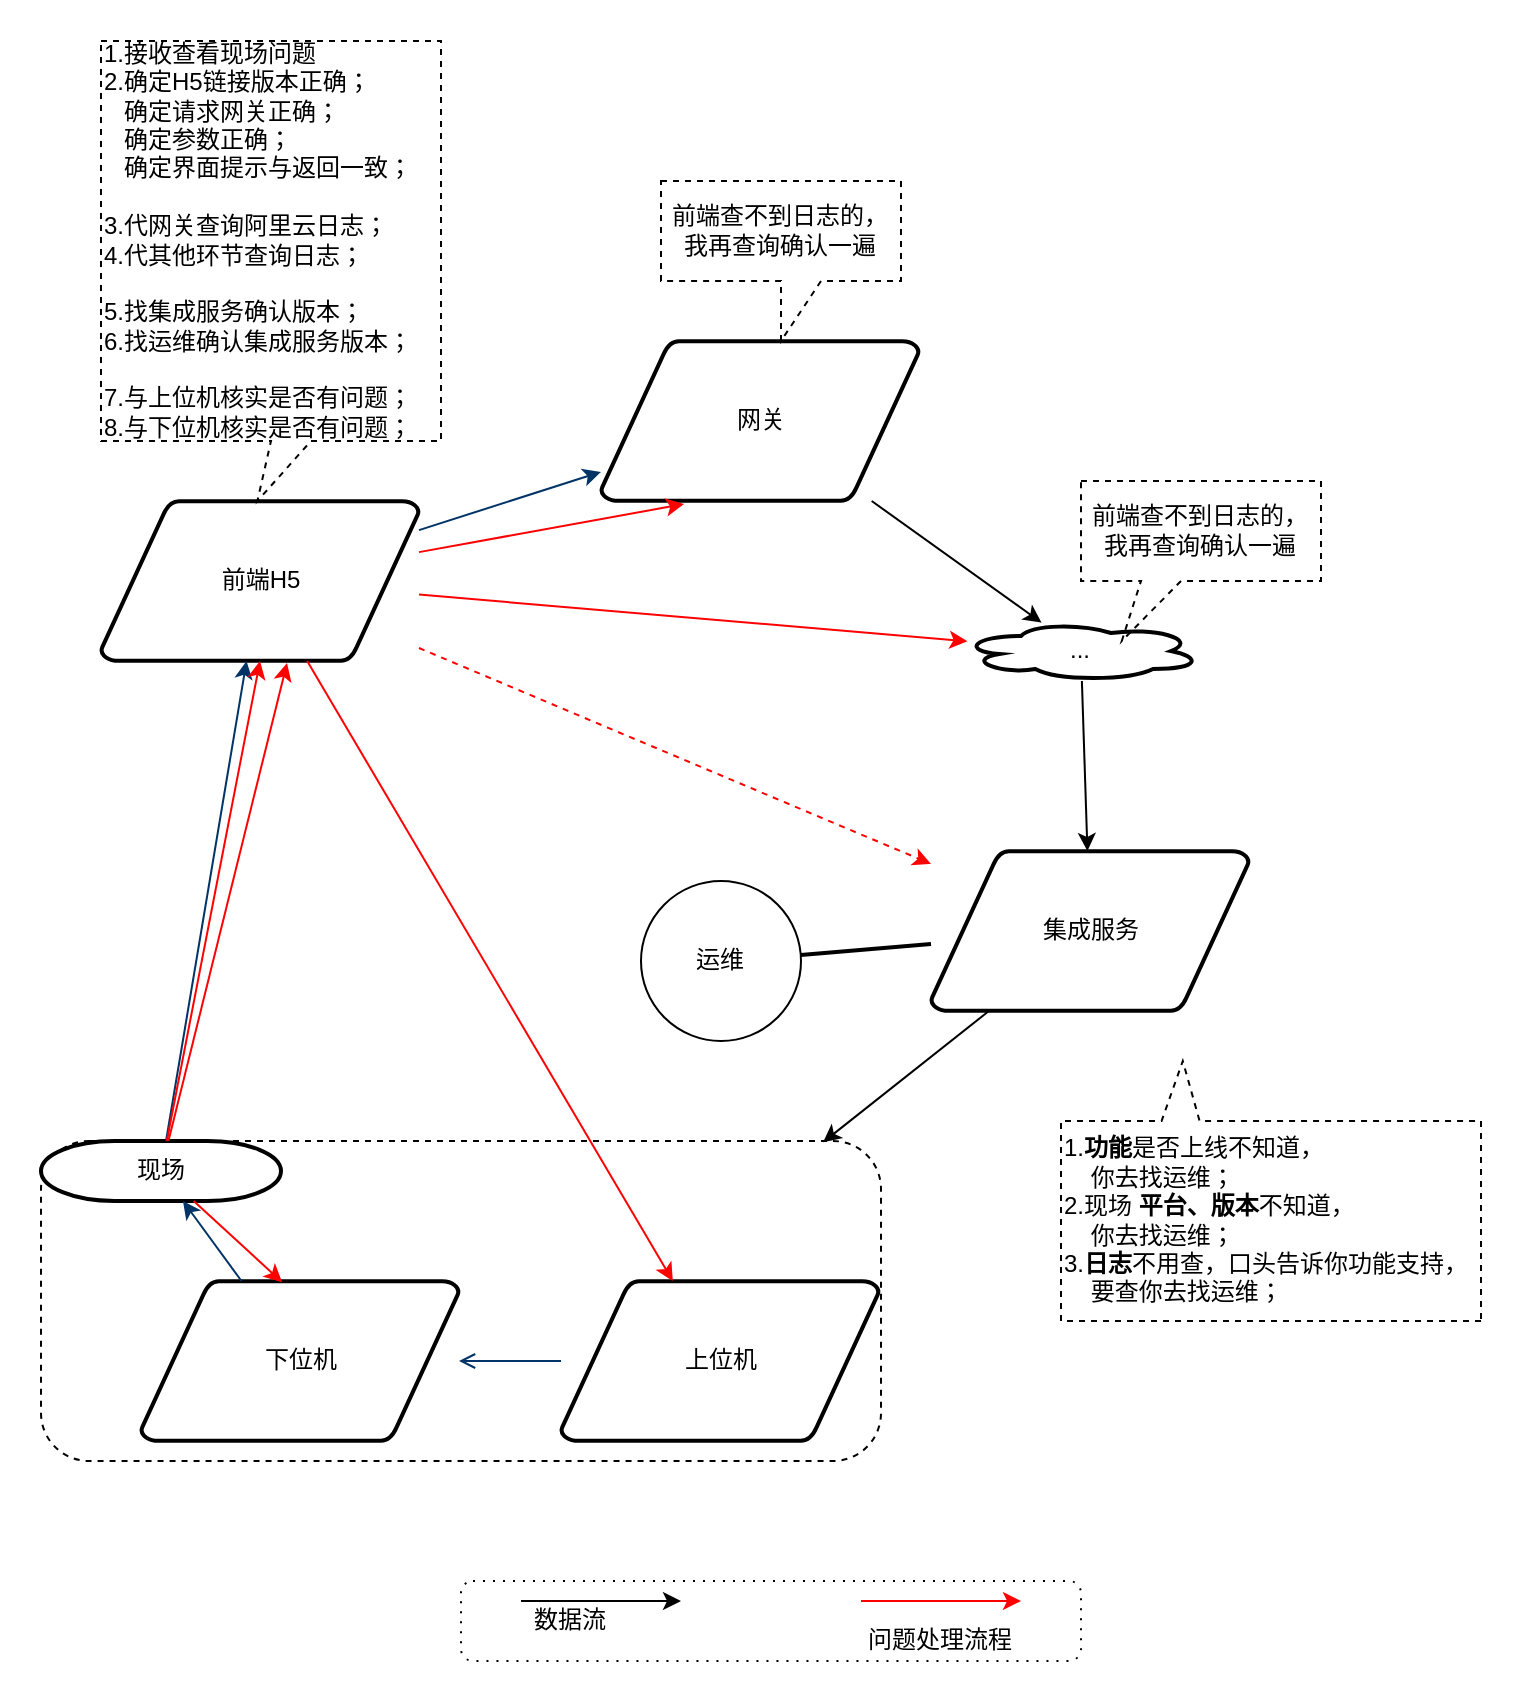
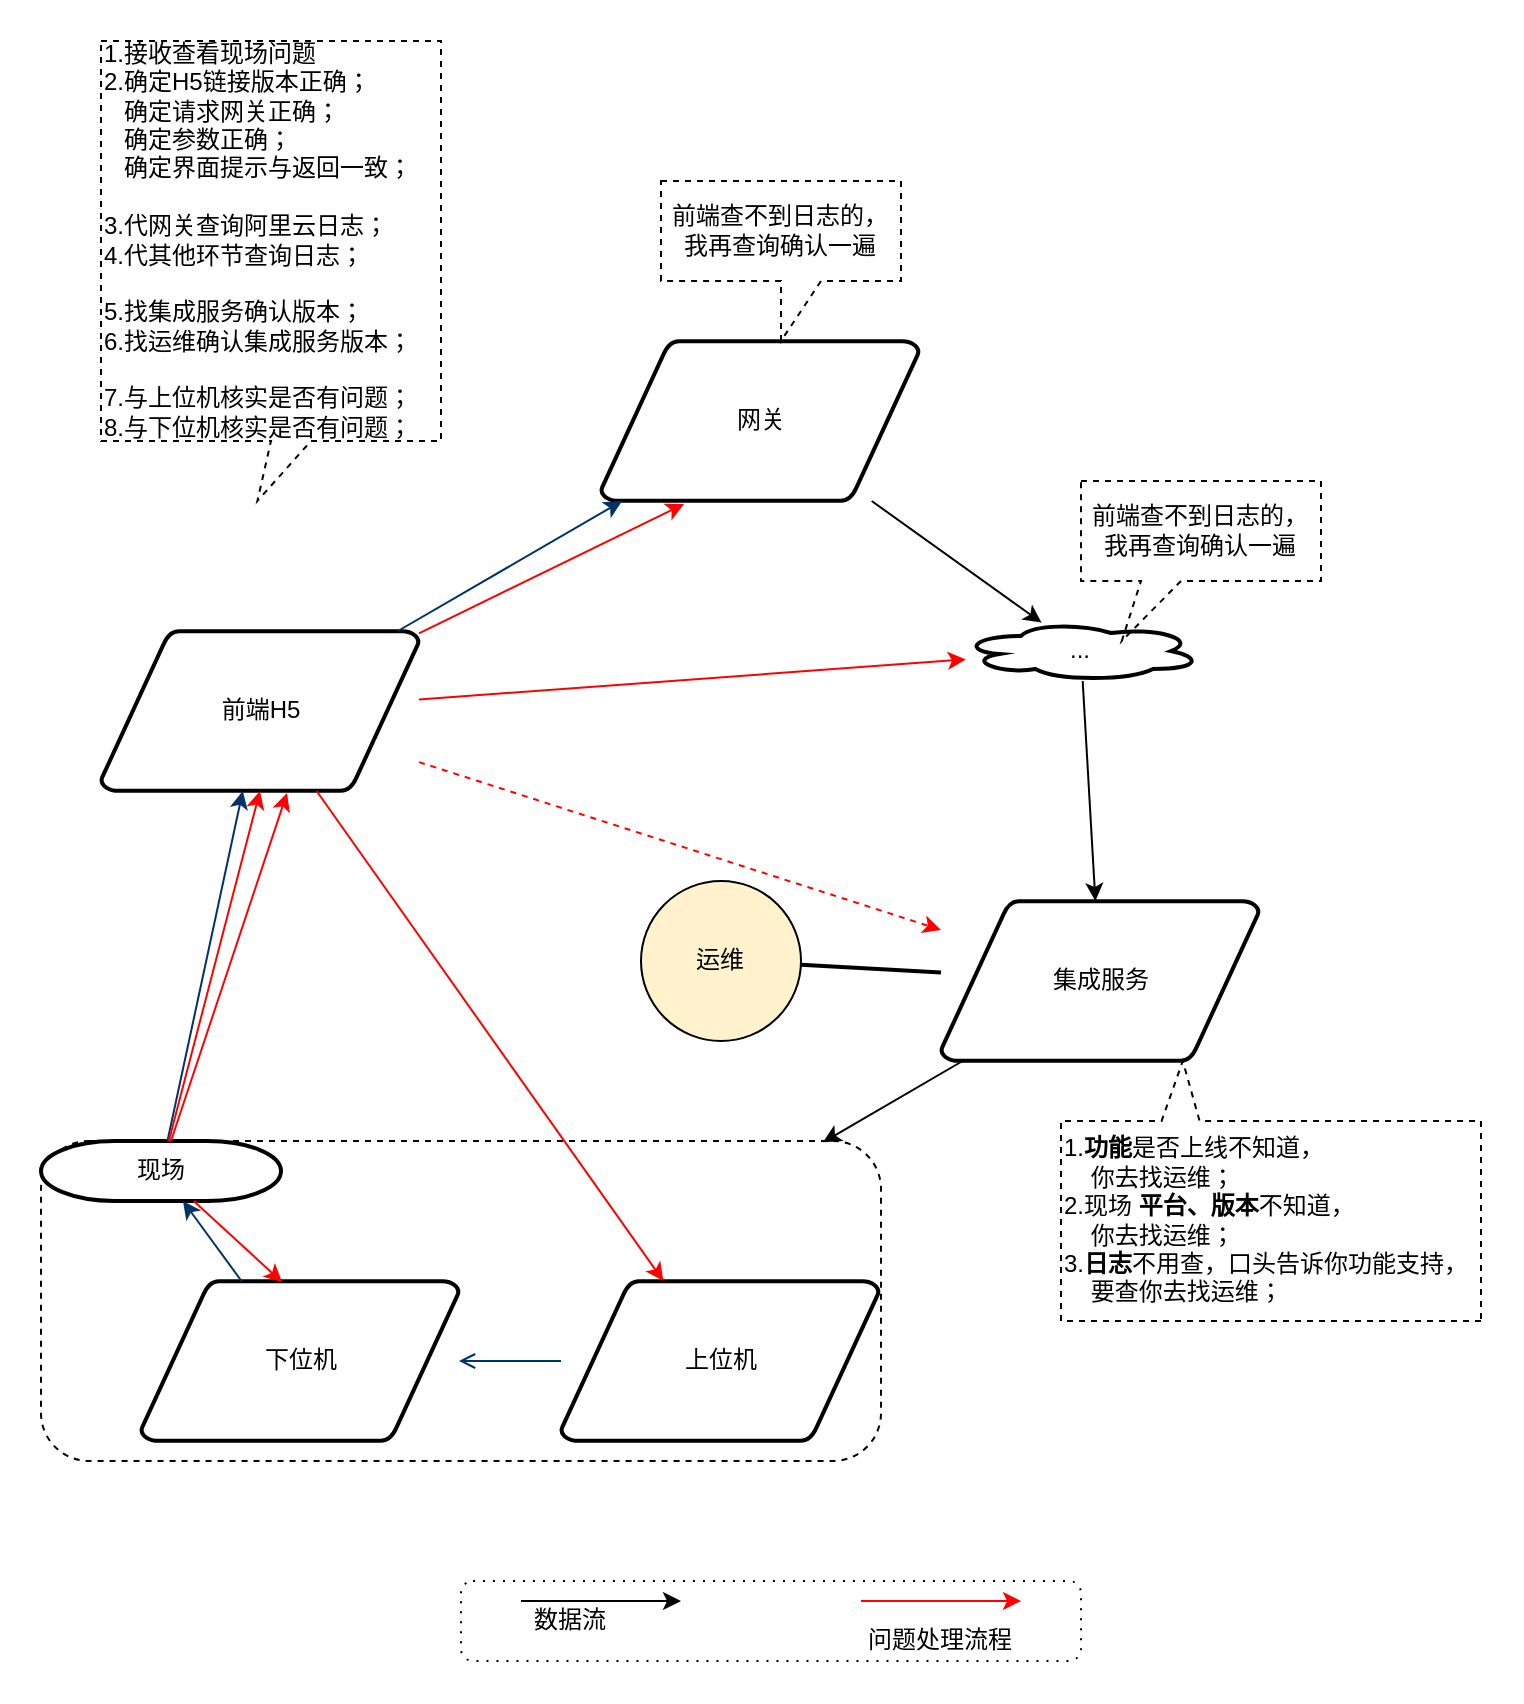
(260, 581) -> (260, 711)
(1090, 931) -> (1100, 981)
(721, 961) -> (721, 961)
